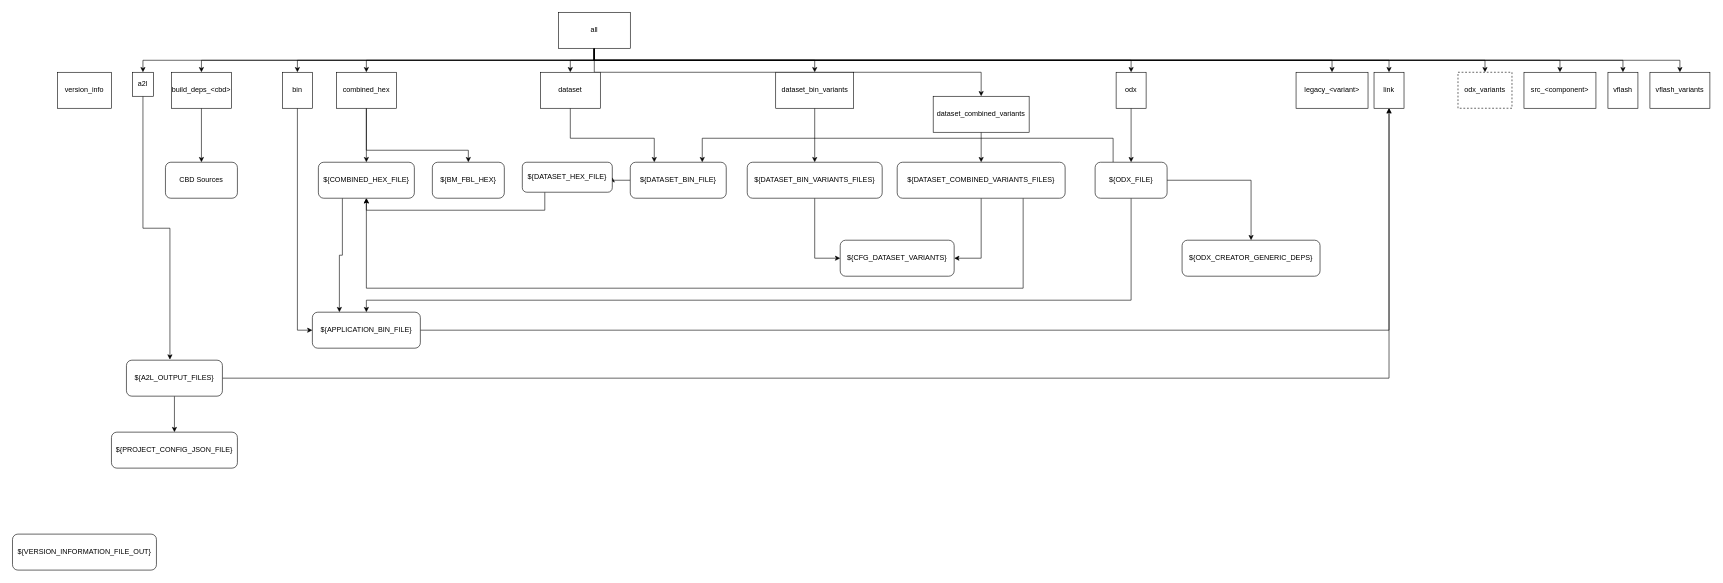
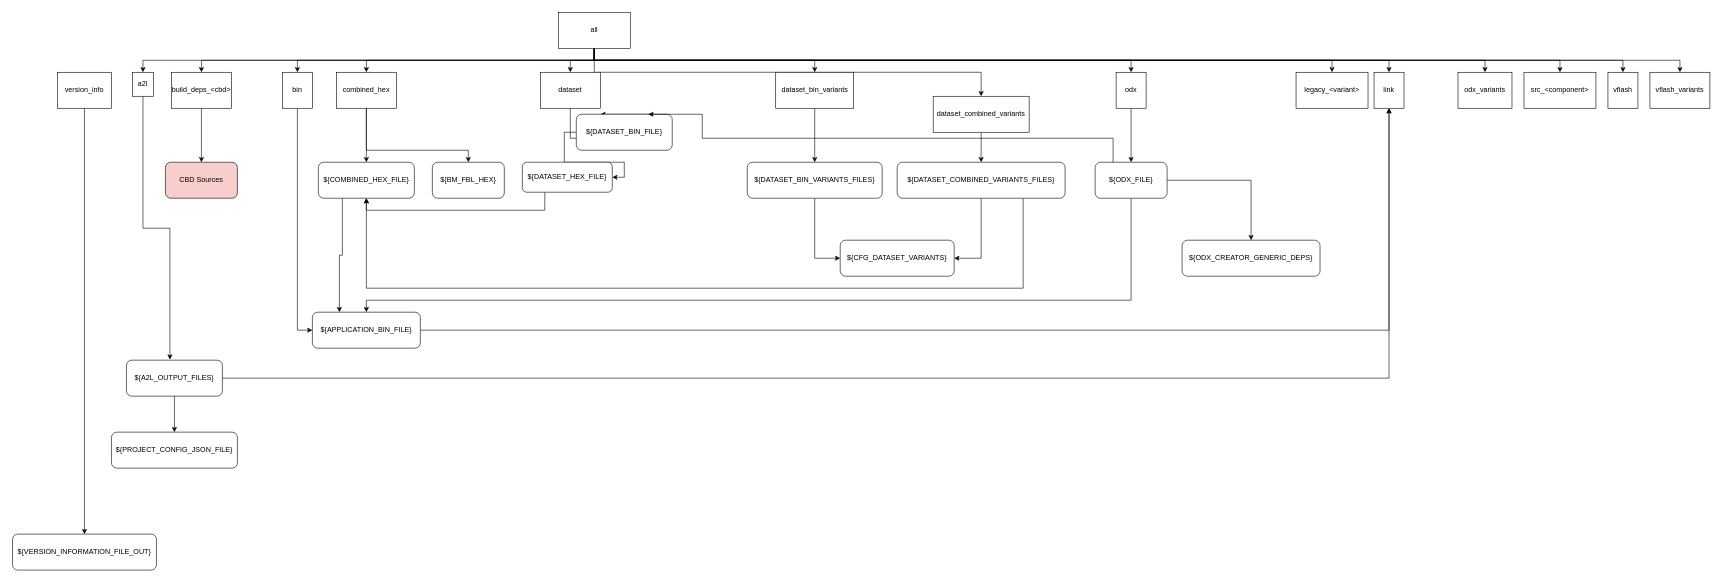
(1485, 90) -> (1485, 90)
(201, 180) -> (201, 180)
(678, 180) -> (624, 132)
none -> (84, 319)
